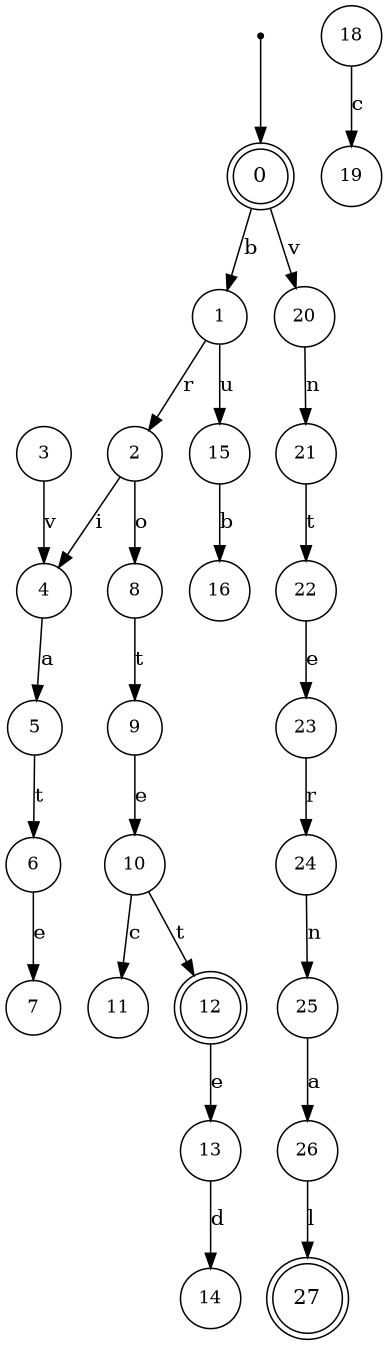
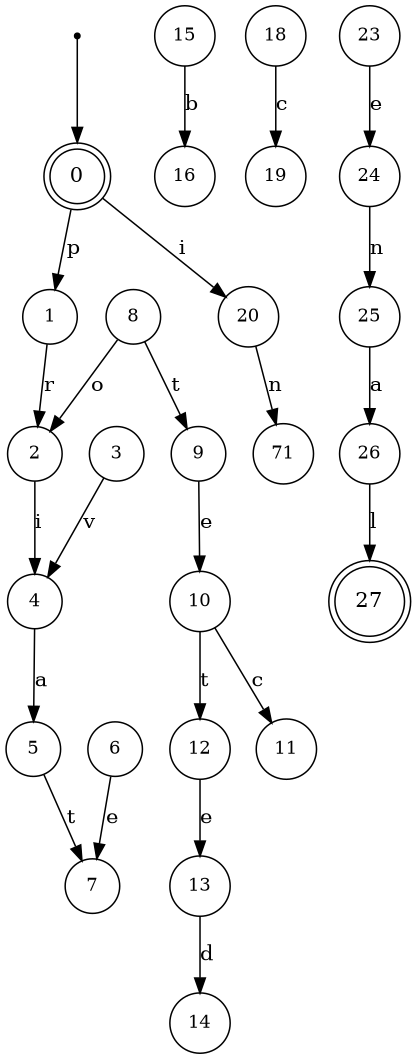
(252, 248) -> (74, 248)
(295, 248) -> (183, 248)
(220, 376) -> none
(306, 454) -> (283, 454)
(135, 514) -> (89, 379)
(306, 591) -> none
(34, 788) -> (60, 811)
(311, 796) -> (377, 104)
(211, 1008) -> (200, 749)
